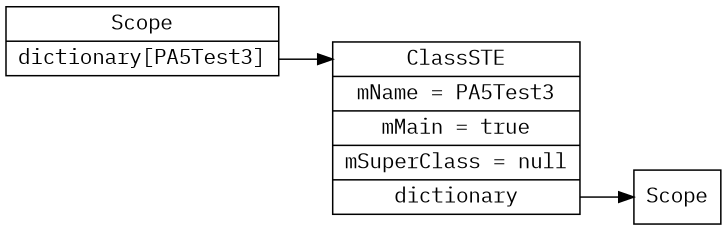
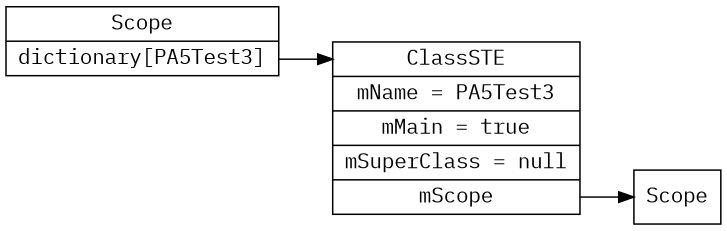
(456, 196) -> (456, 196)
